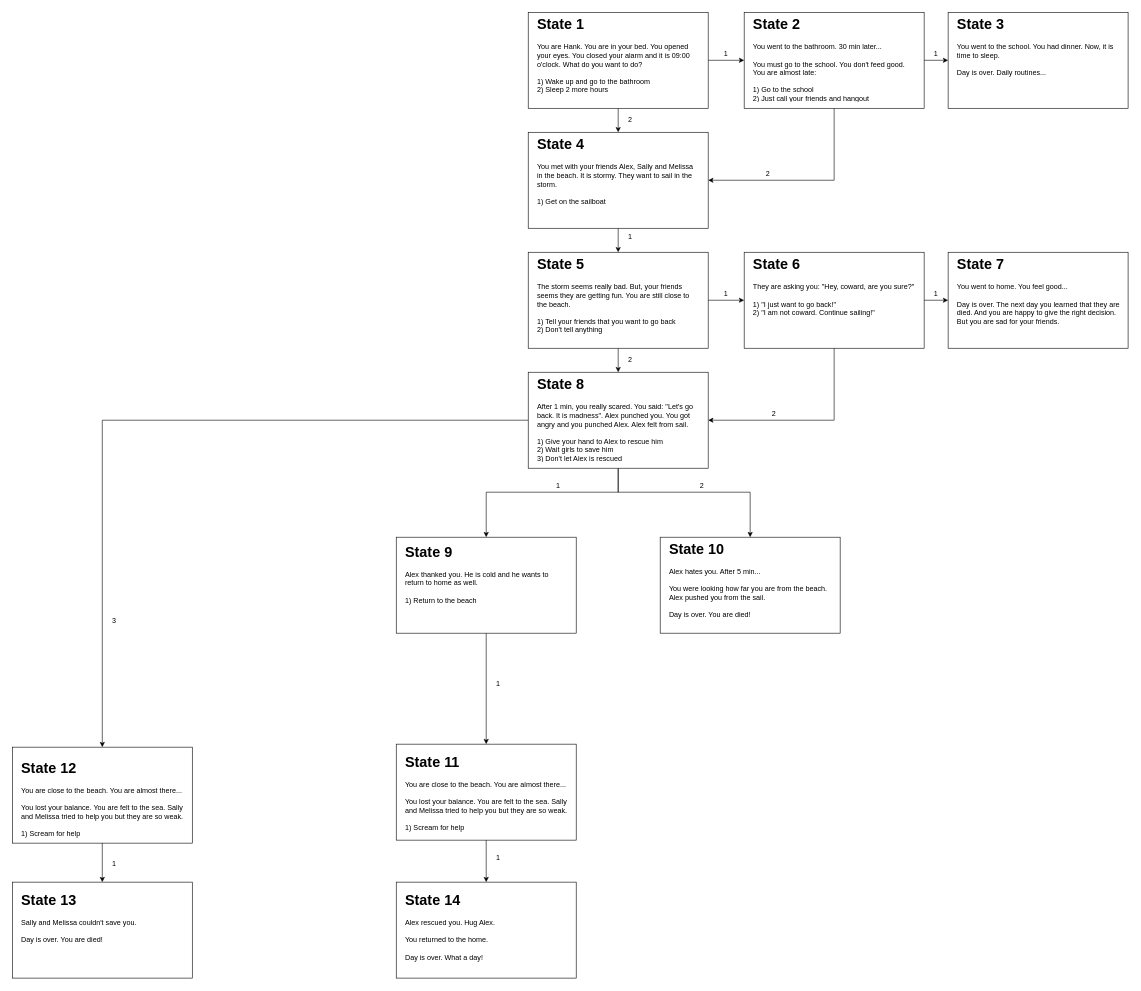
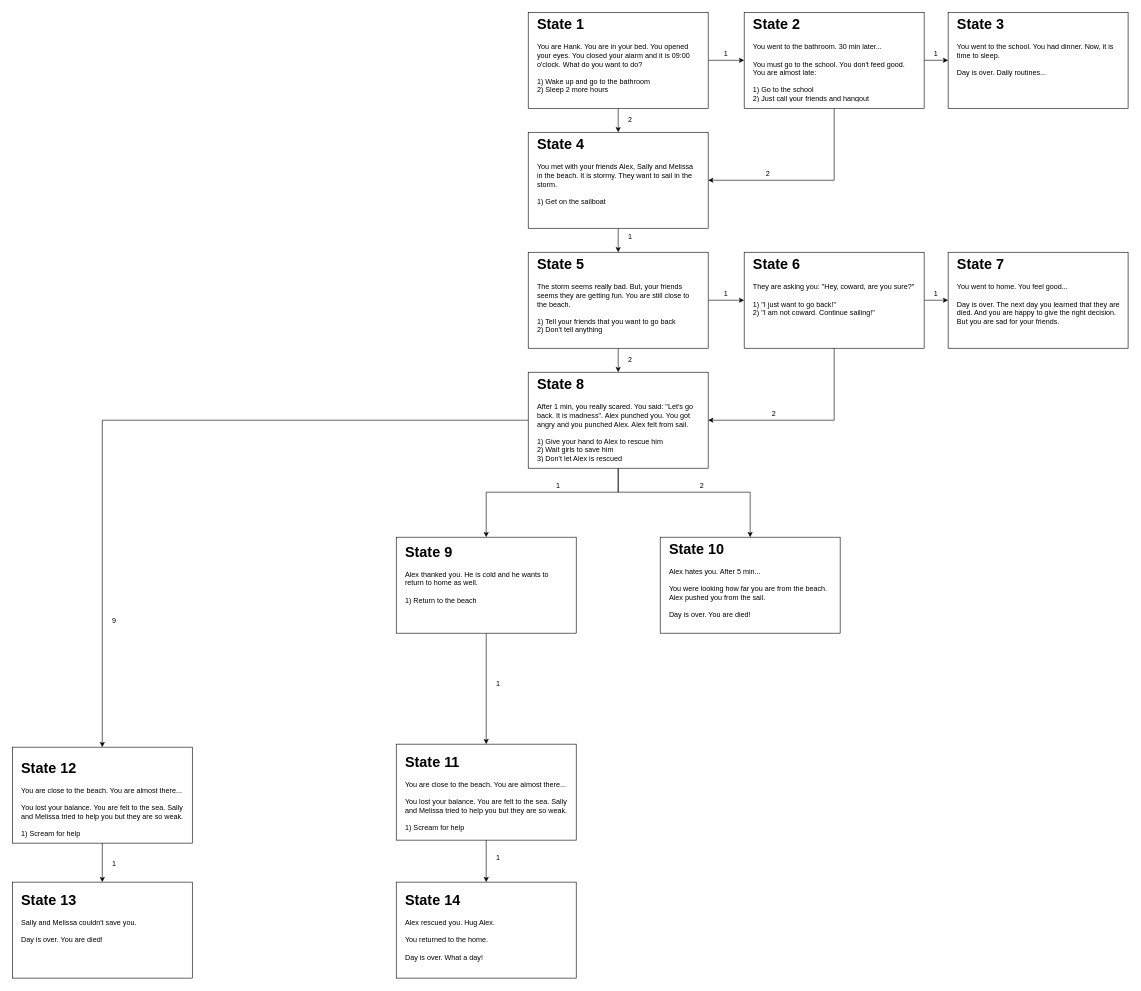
(114, 621) -> (114, 621)
